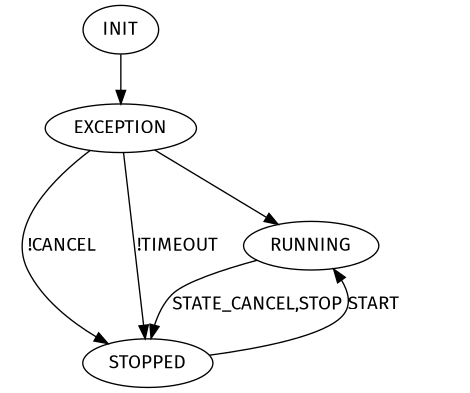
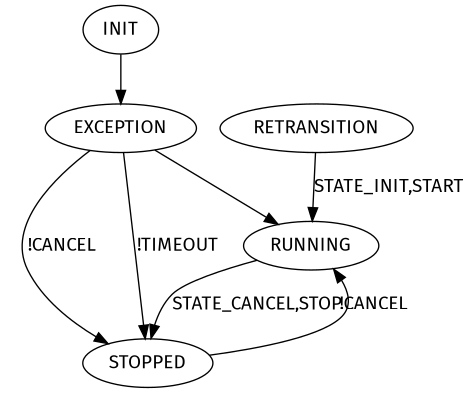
none -> (317, 128)
(374, 304) -> (374, 304)
